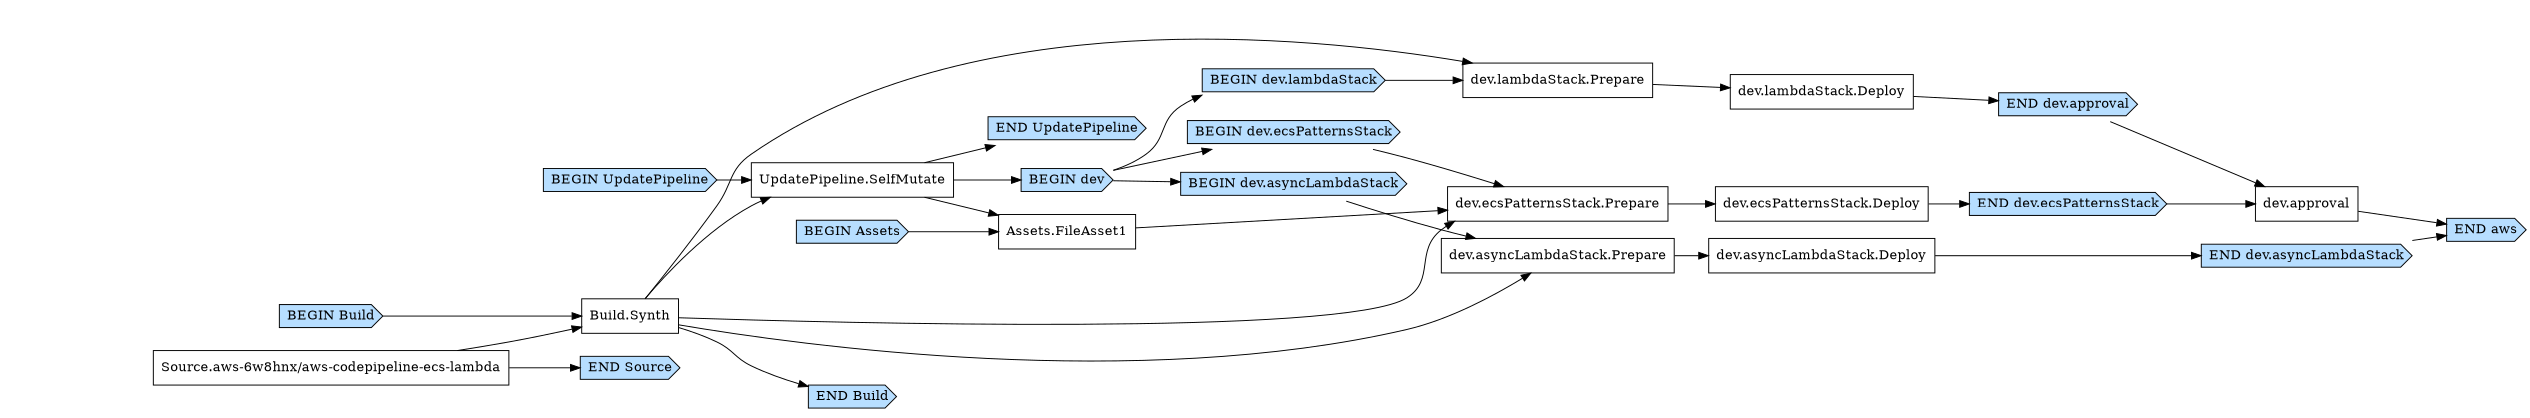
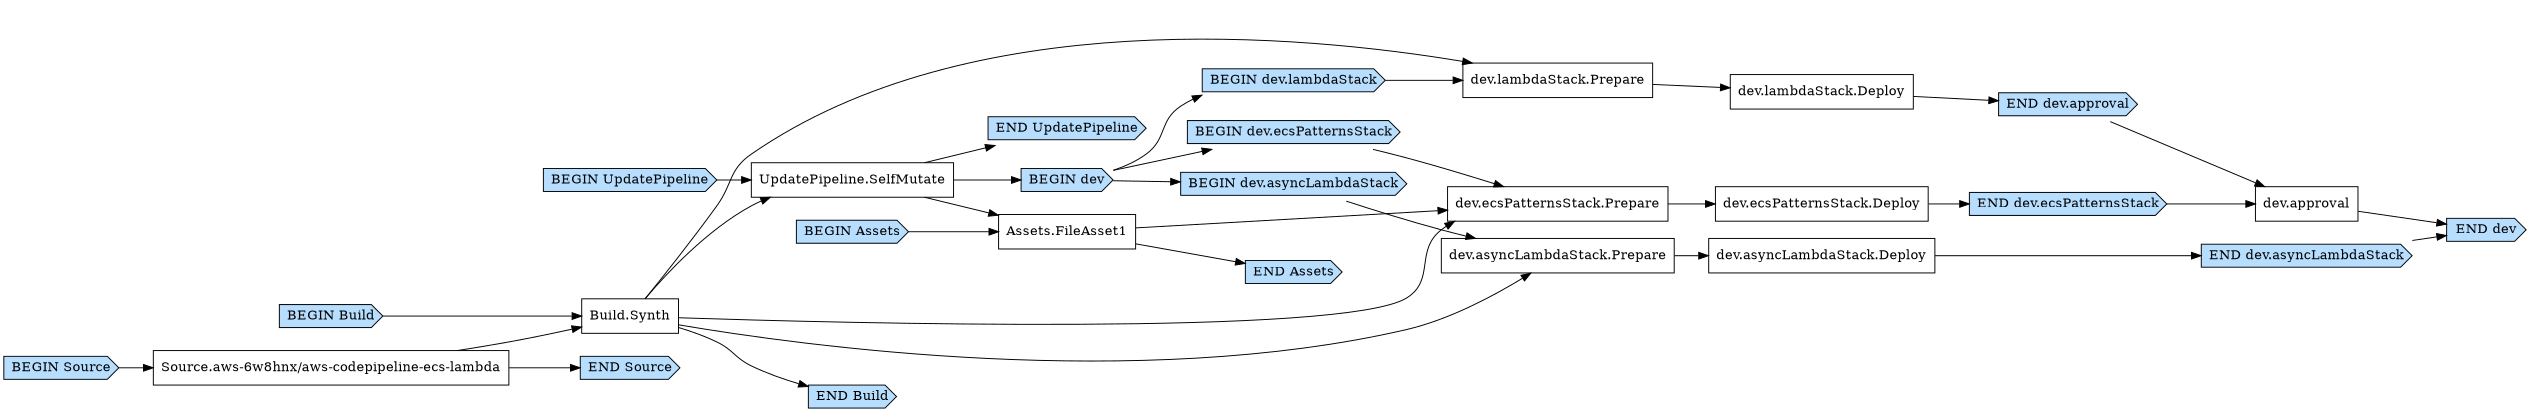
(2486, 230) -> (2486, 230)
none -> (1294, 272)
none -> (61, 368)
